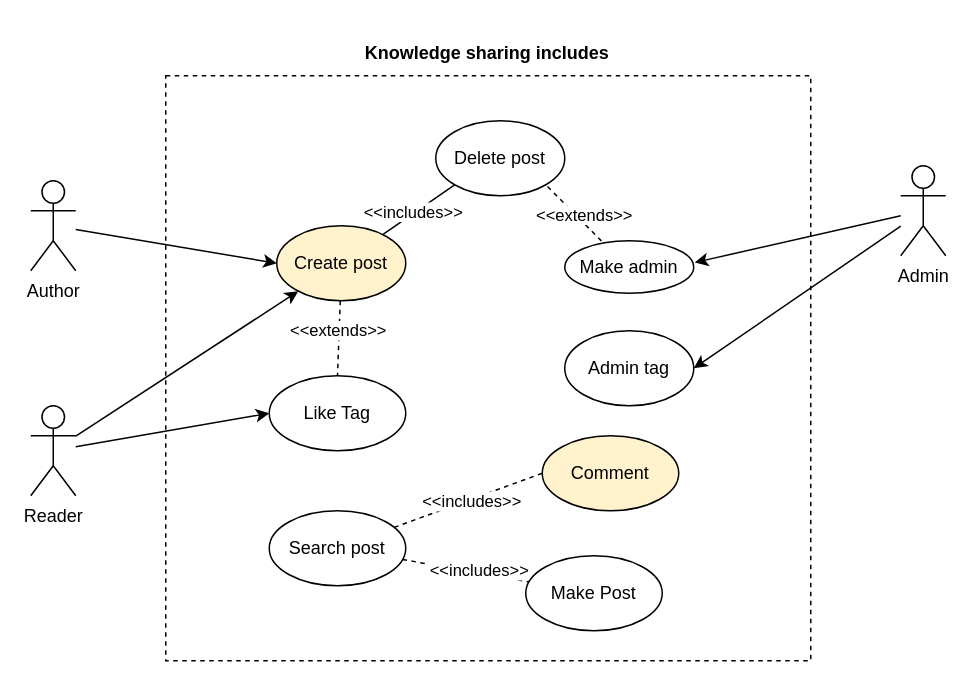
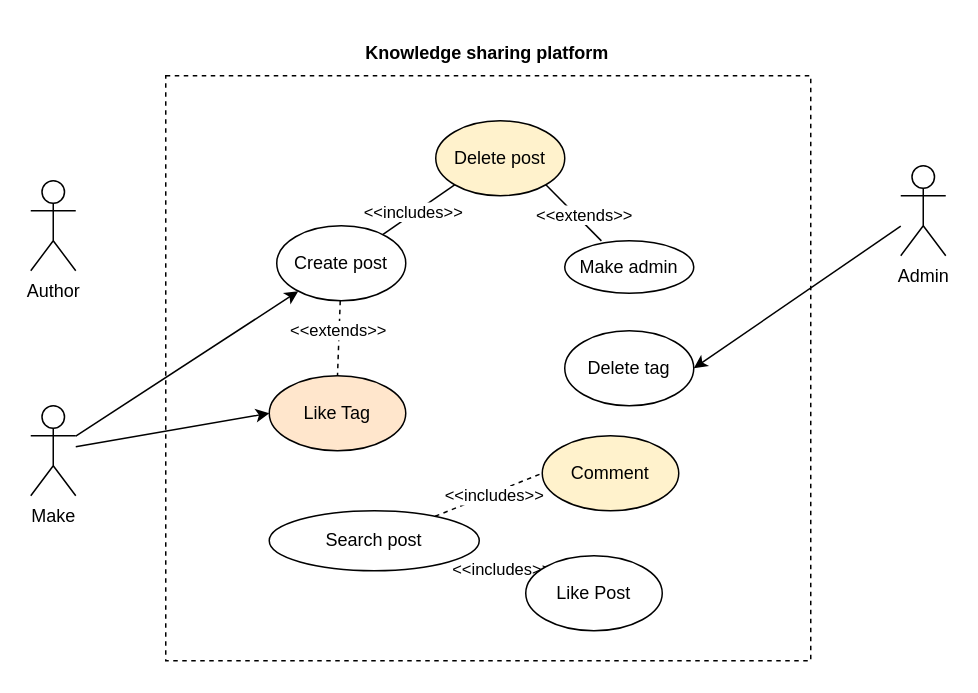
(488, 53) -> (488, 53)
(500, 158) -> (500, 158)
(557, 196) -> (557, 196)
(803, 238) -> none
(172, 246) -> none
(341, 263) -> (341, 263)
(629, 368) -> (629, 368)
(338, 413) -> (338, 413)
(54, 517) -> (54, 517)
(338, 548) -> (374, 541)
(594, 593) -> (594, 593)
